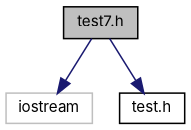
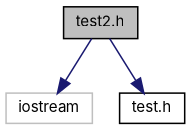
(101, 23) -> (101, 23)
